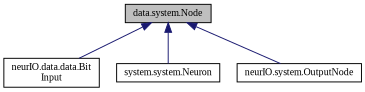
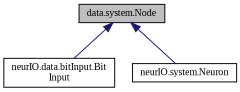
(52, 73) -> (59, 73)
(168, 73) -> (185, 73)
(299, 73) -> none
